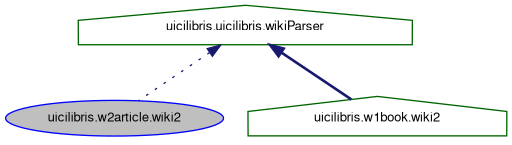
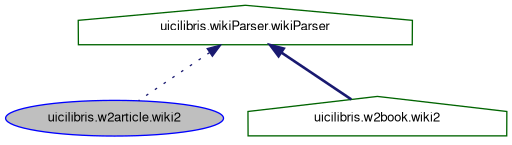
(245, 27) -> (245, 27)
(377, 118) -> (377, 118)
